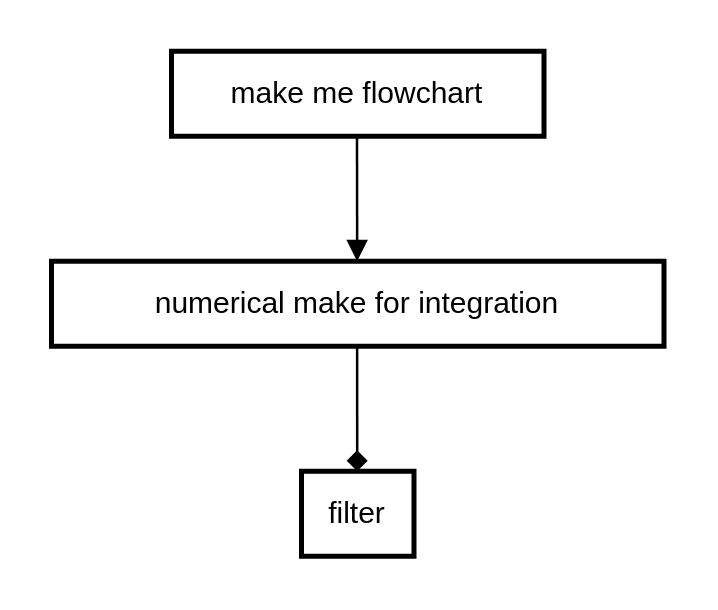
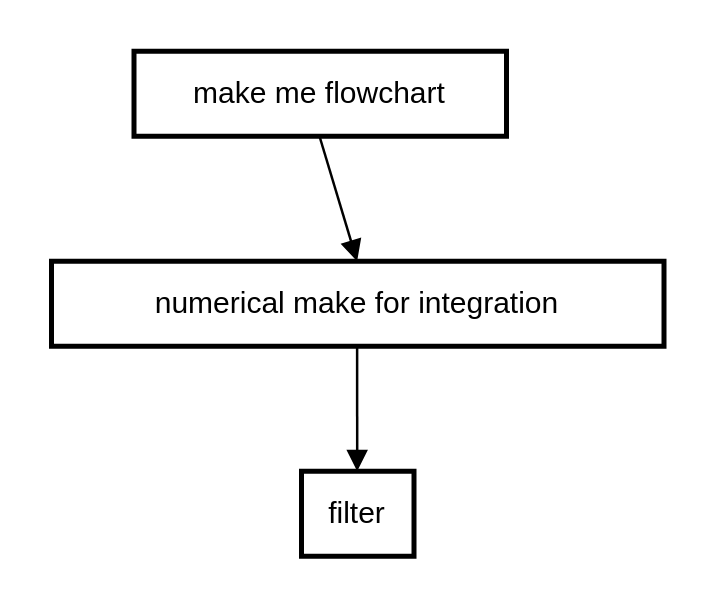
(358, 94) -> (320, 94)
(357, 450) -> (357, 449)
